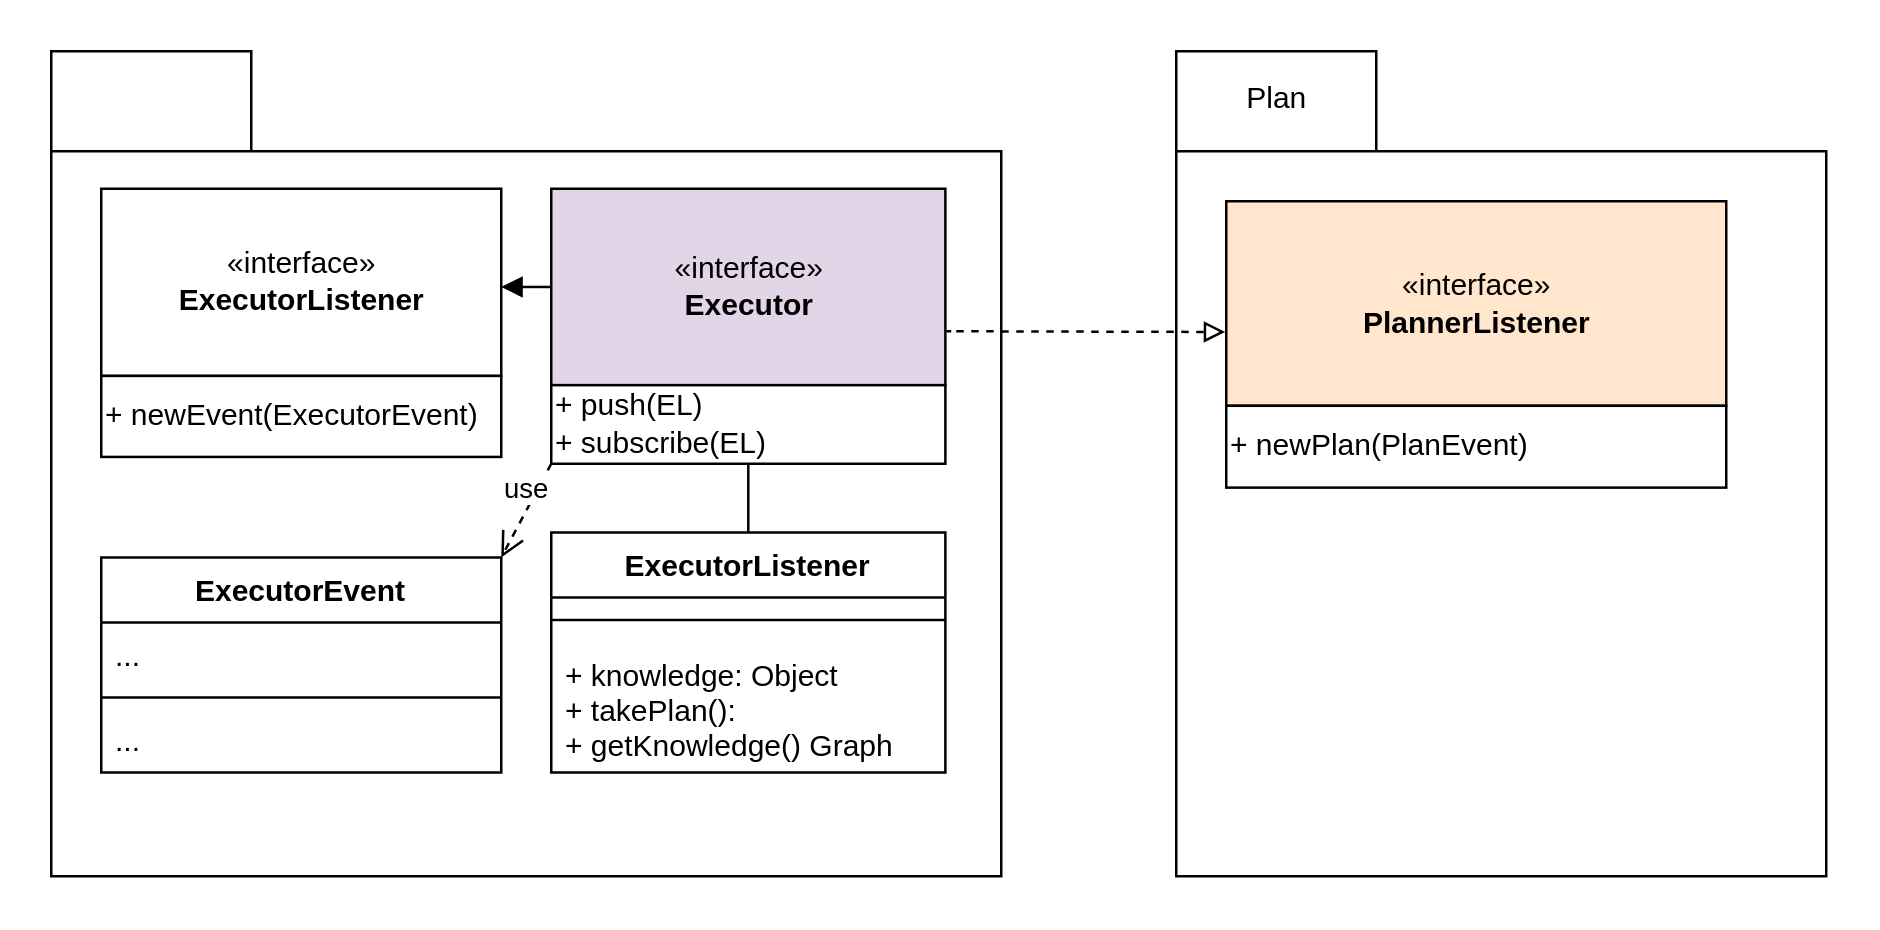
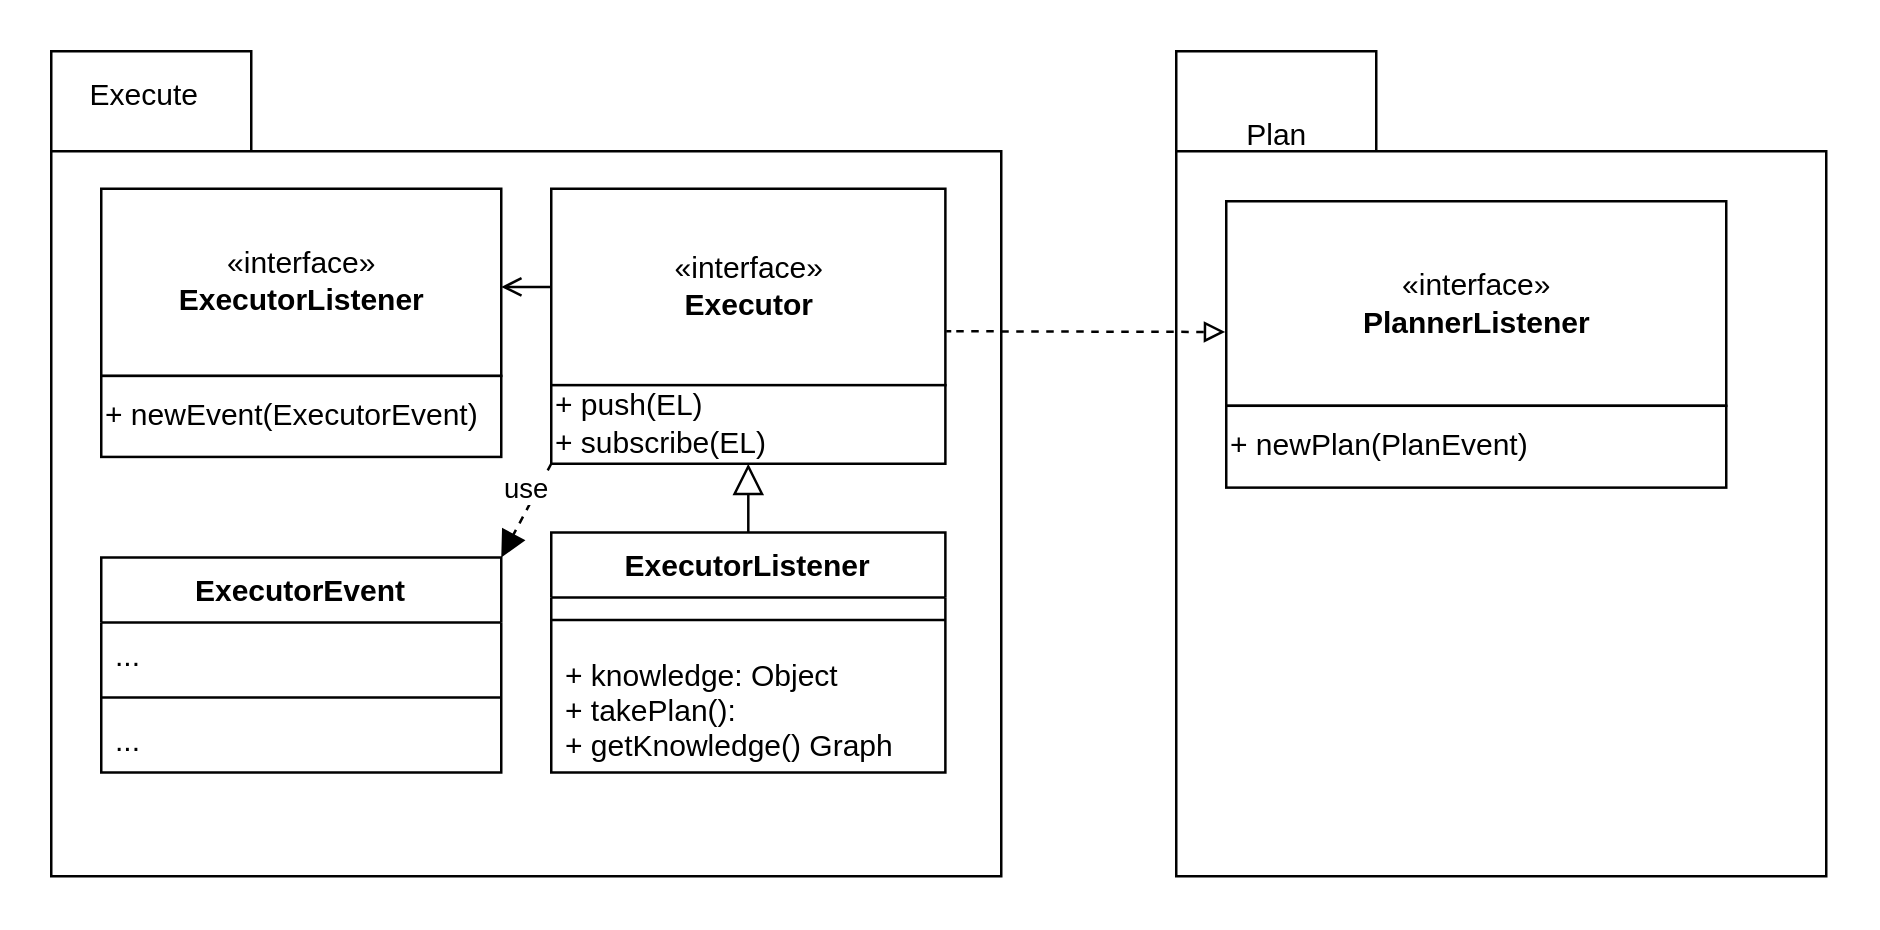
none -> (143, 96)
(1276, 98) -> (1276, 135)
(523, 287) -> (516, 287)
(748, 287) -> (748, 287)
(1476, 304) -> (1476, 304)
(748, 481) -> (748, 495)
(509, 543) -> (514, 534)
